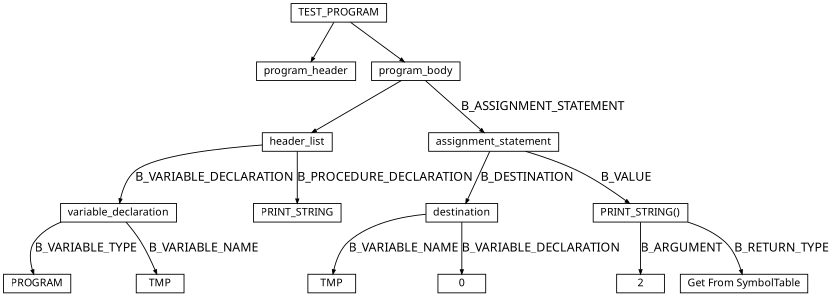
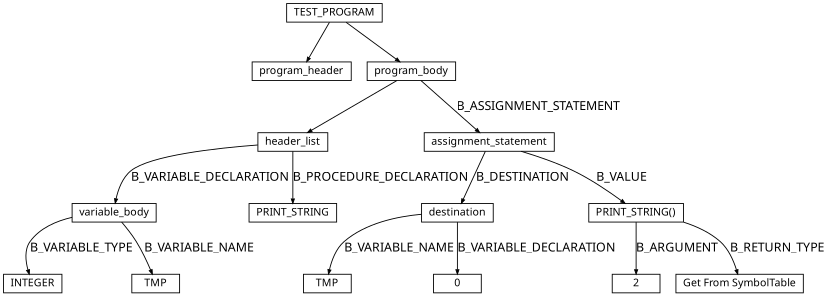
(119, 213) -> (114, 213)
(37, 284) -> (33, 284)
